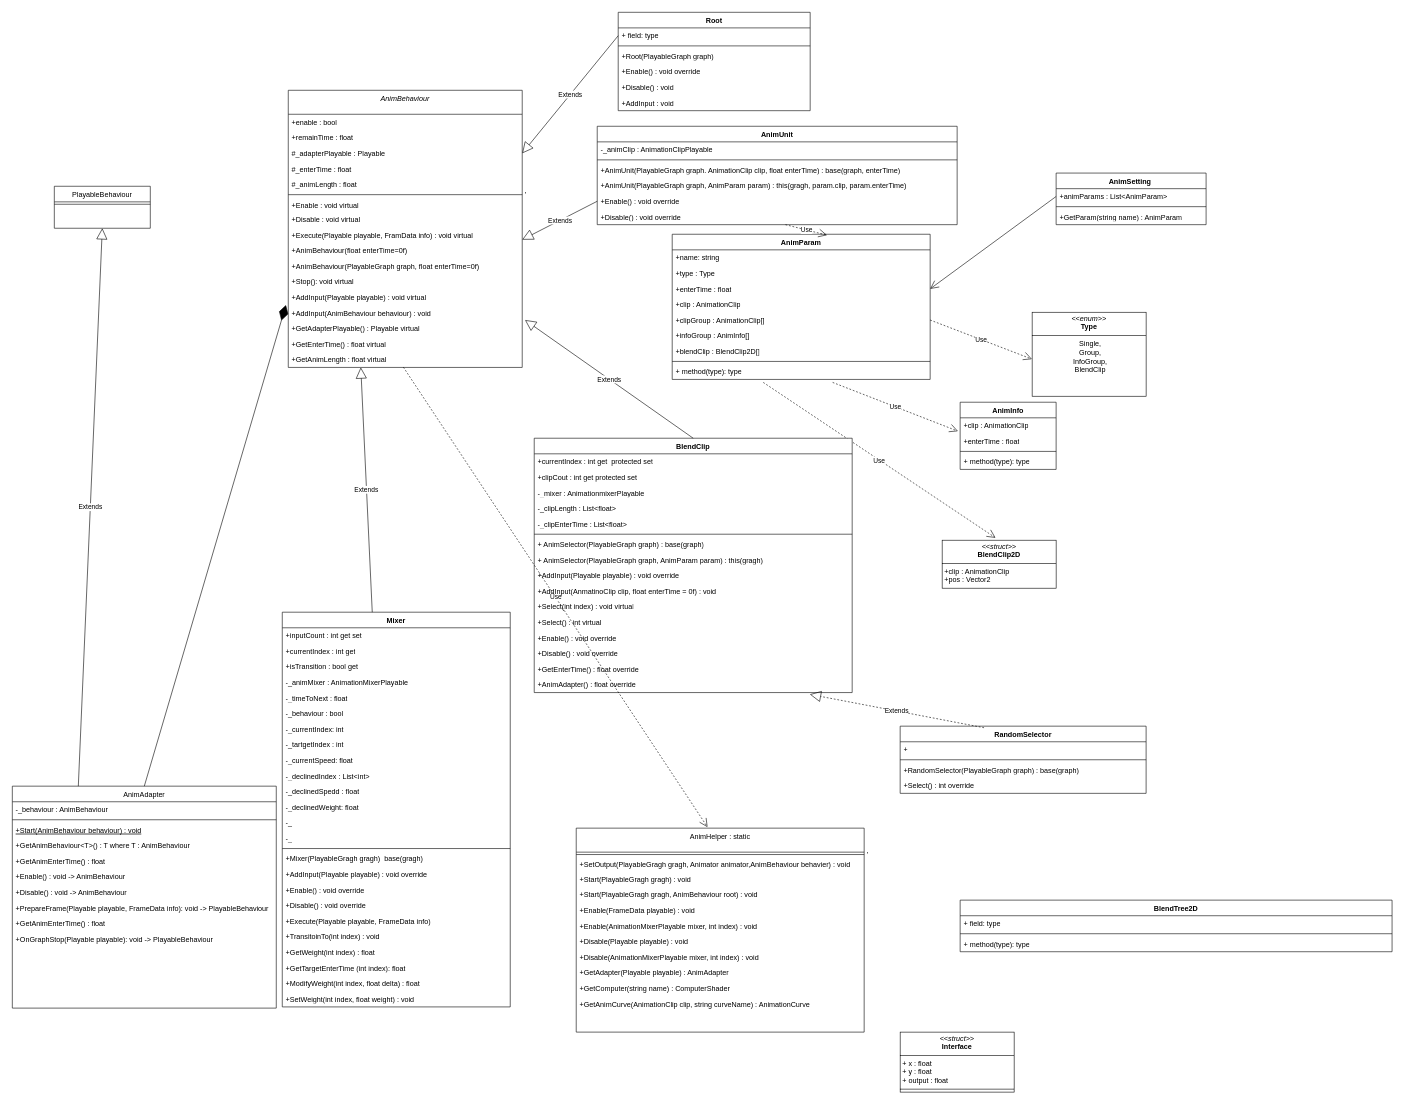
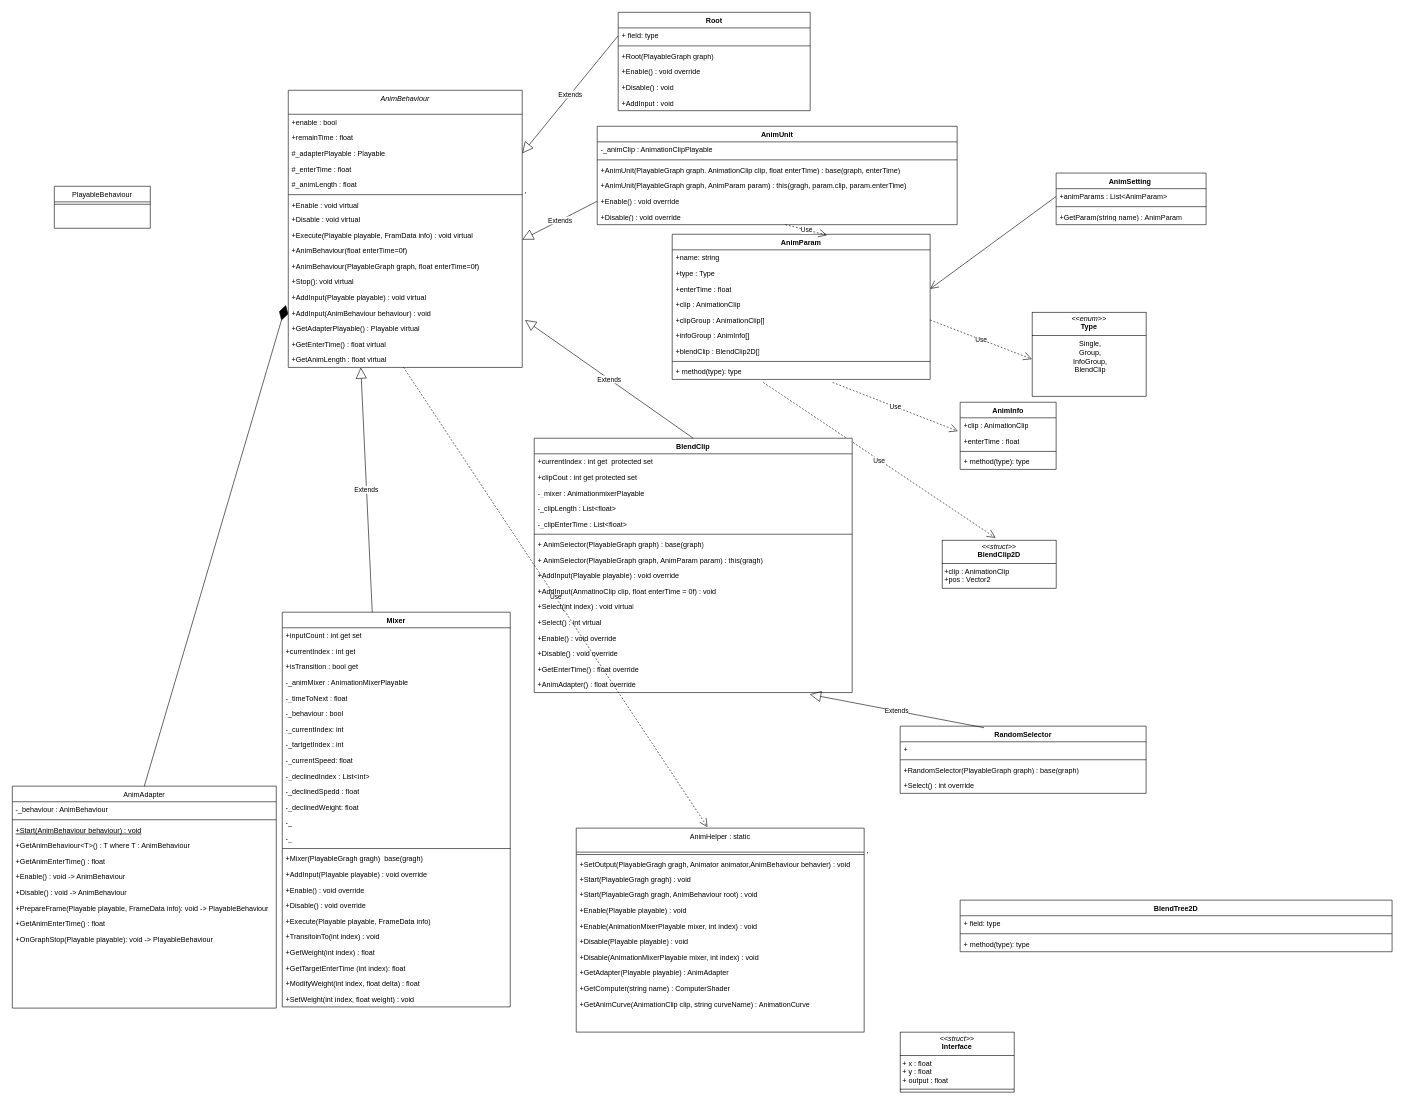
(90, 515) -> none
(946, 720) -> (946, 720)
(641, 911) -> (637, 911)
